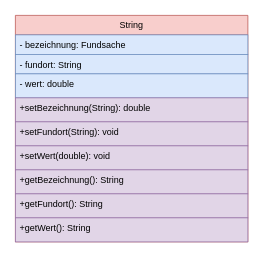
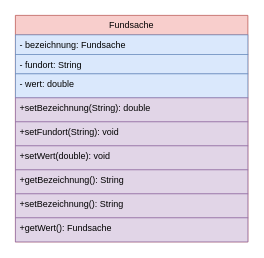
(132, 25) -> (132, 25)
(69, 205) -> (78, 205)
(62, 229) -> (70, 229)
